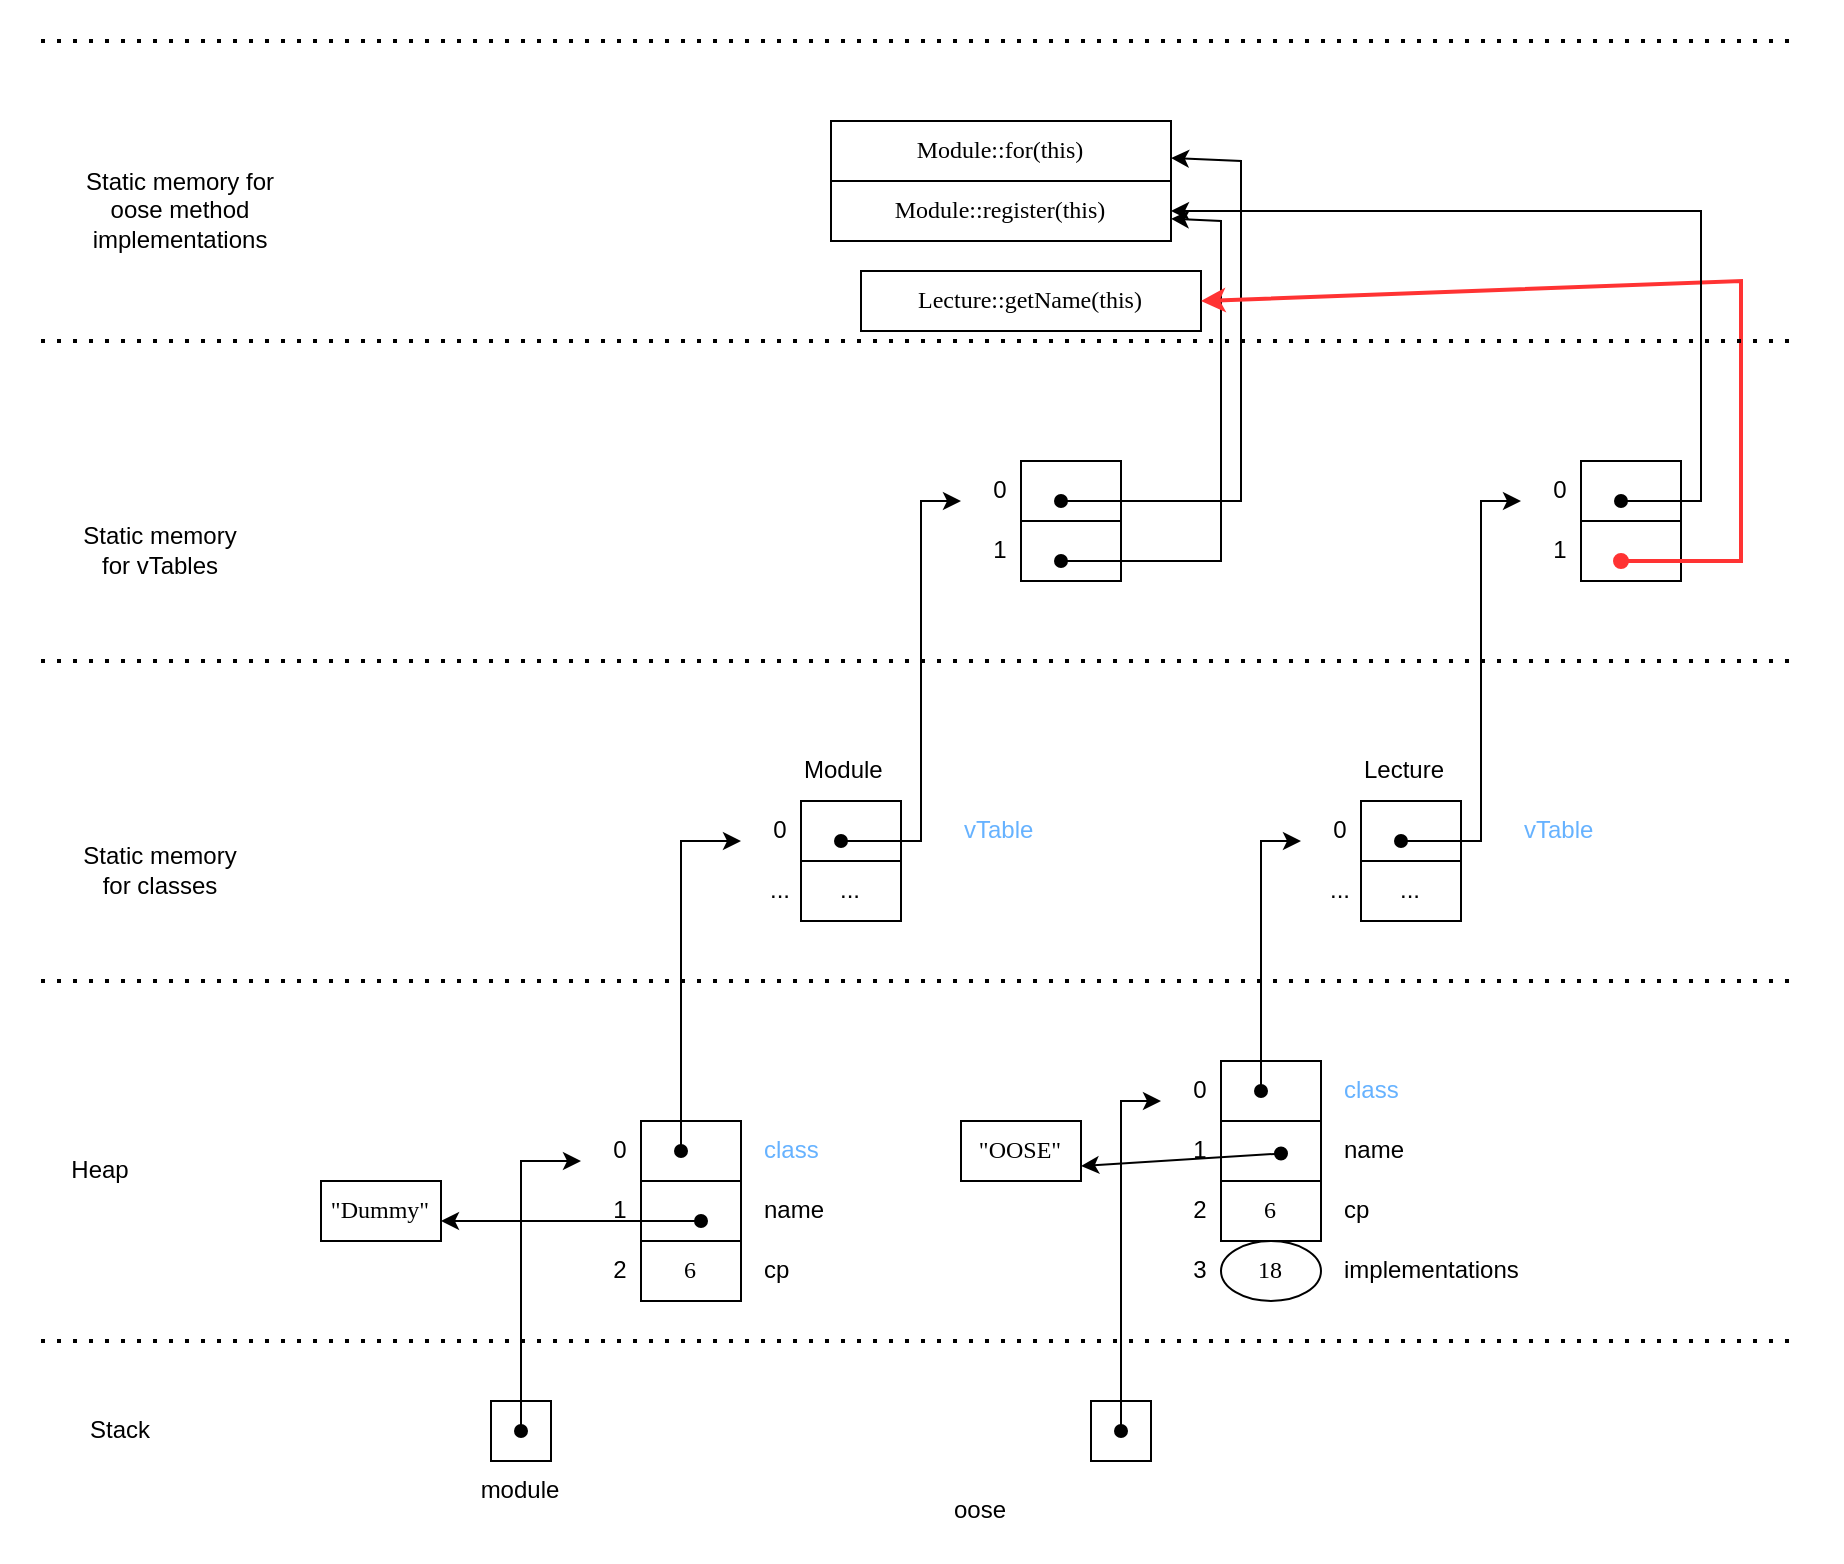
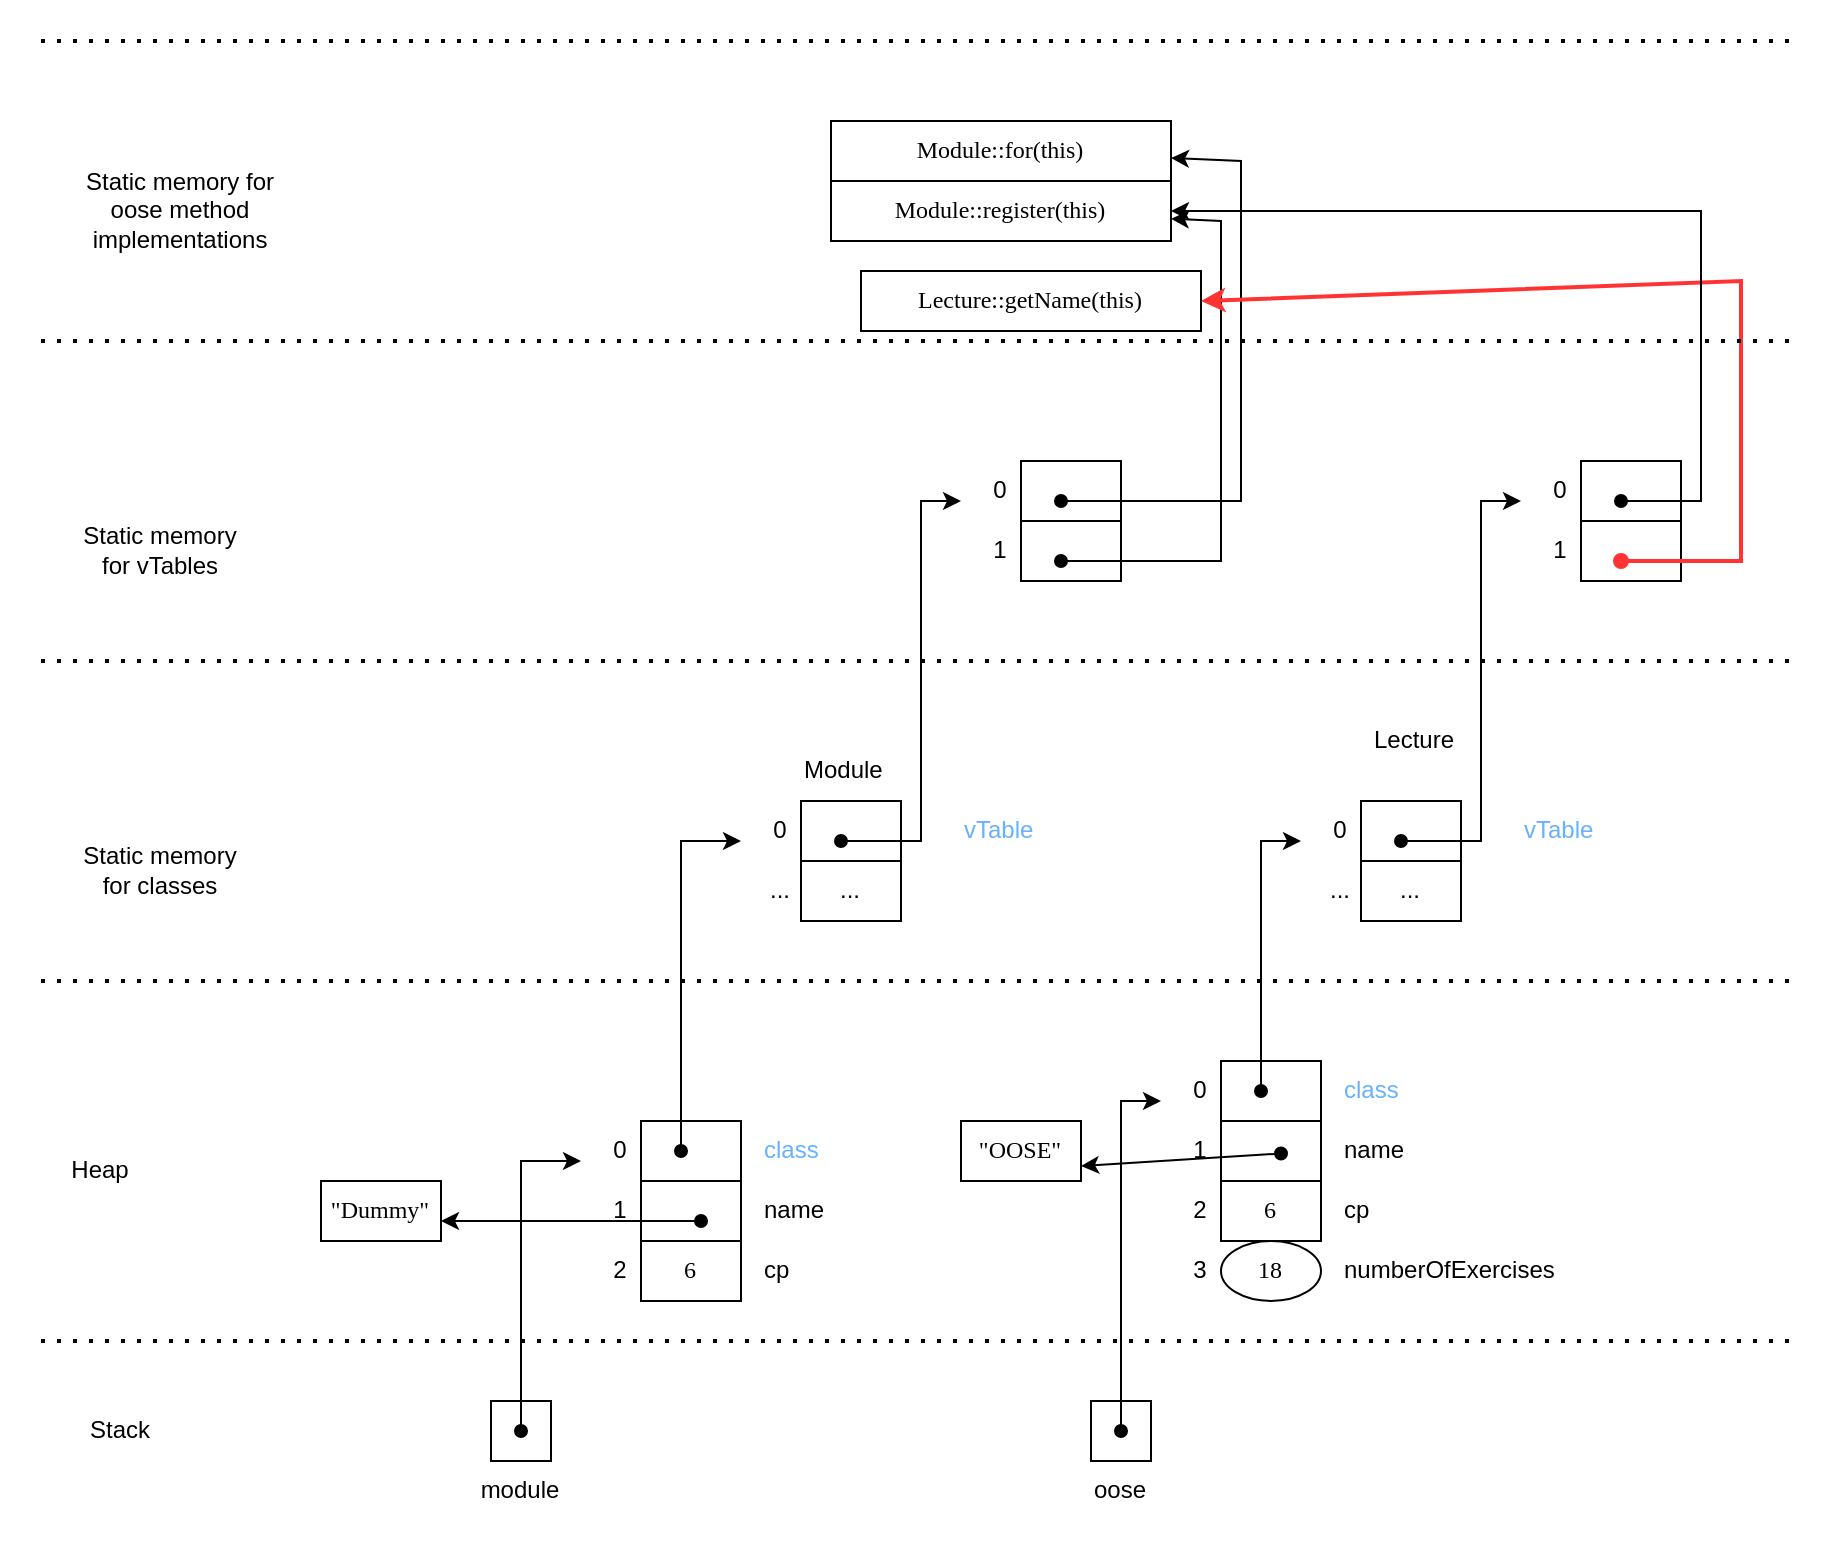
(1411, 771) -> (1421, 741)
(1436, 1271) -> (1456, 1271)
(981, 1511) -> (1121, 1491)
